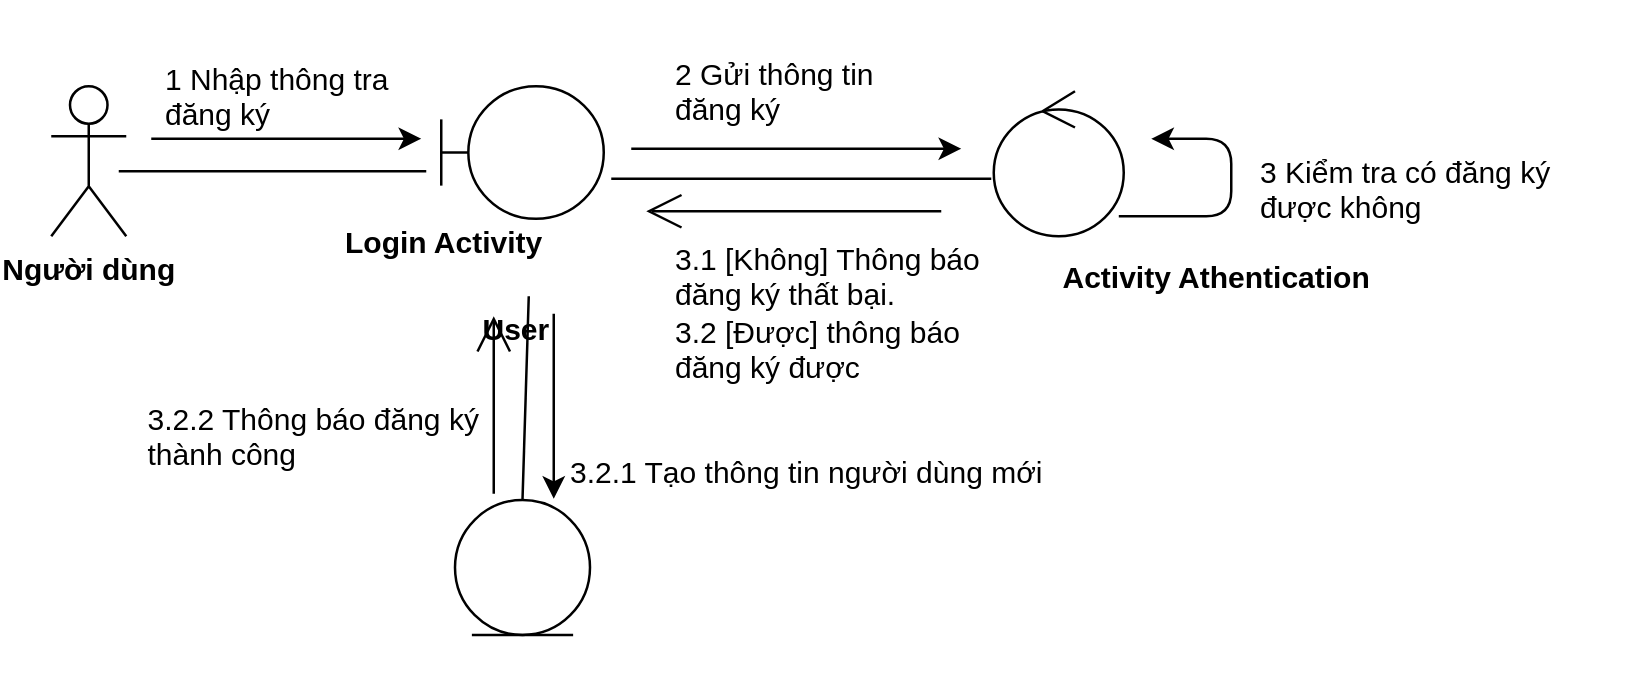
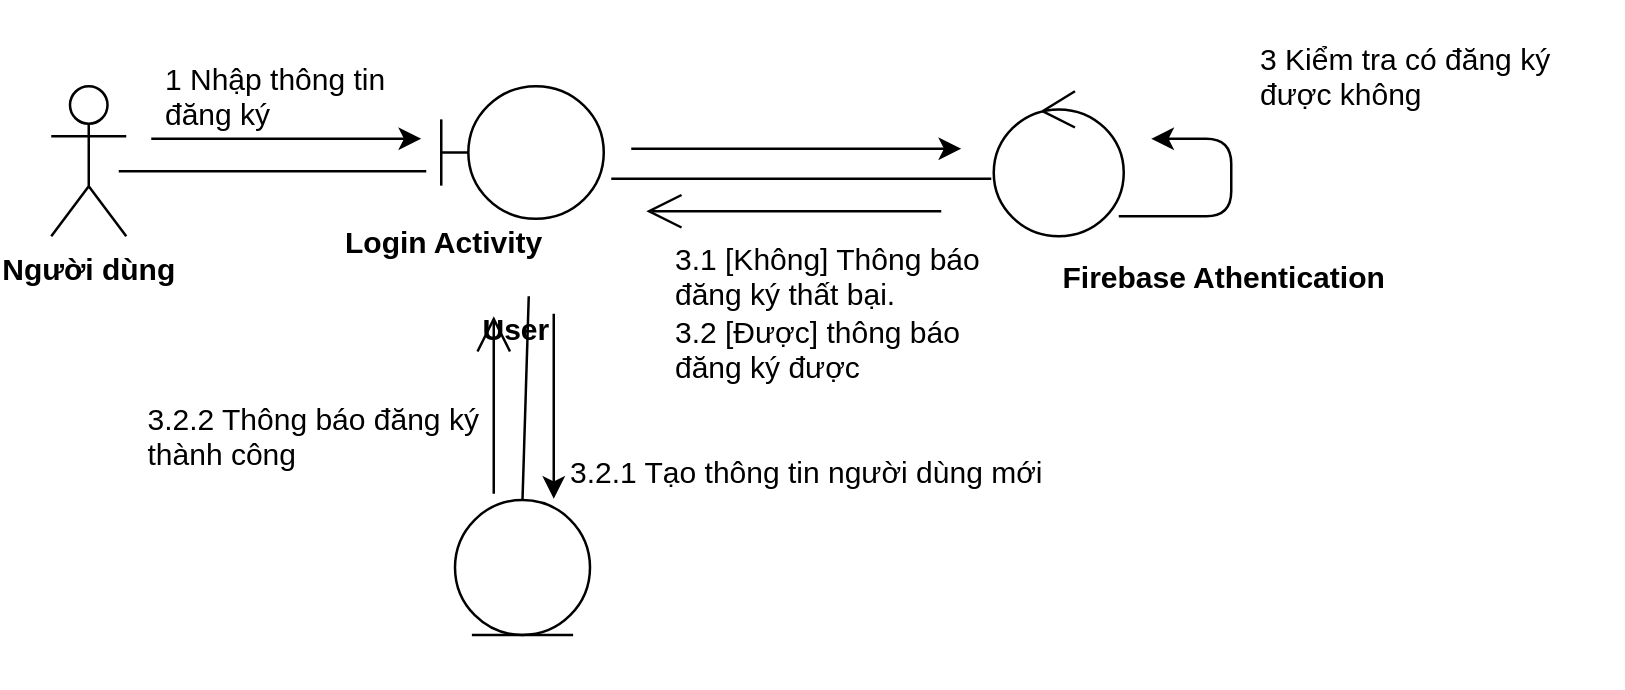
(788, 86) -> none
(289, 100) -> (285, 100)
(1414, 184) -> (1414, 71)
(1229, 279) -> (1233, 279)
